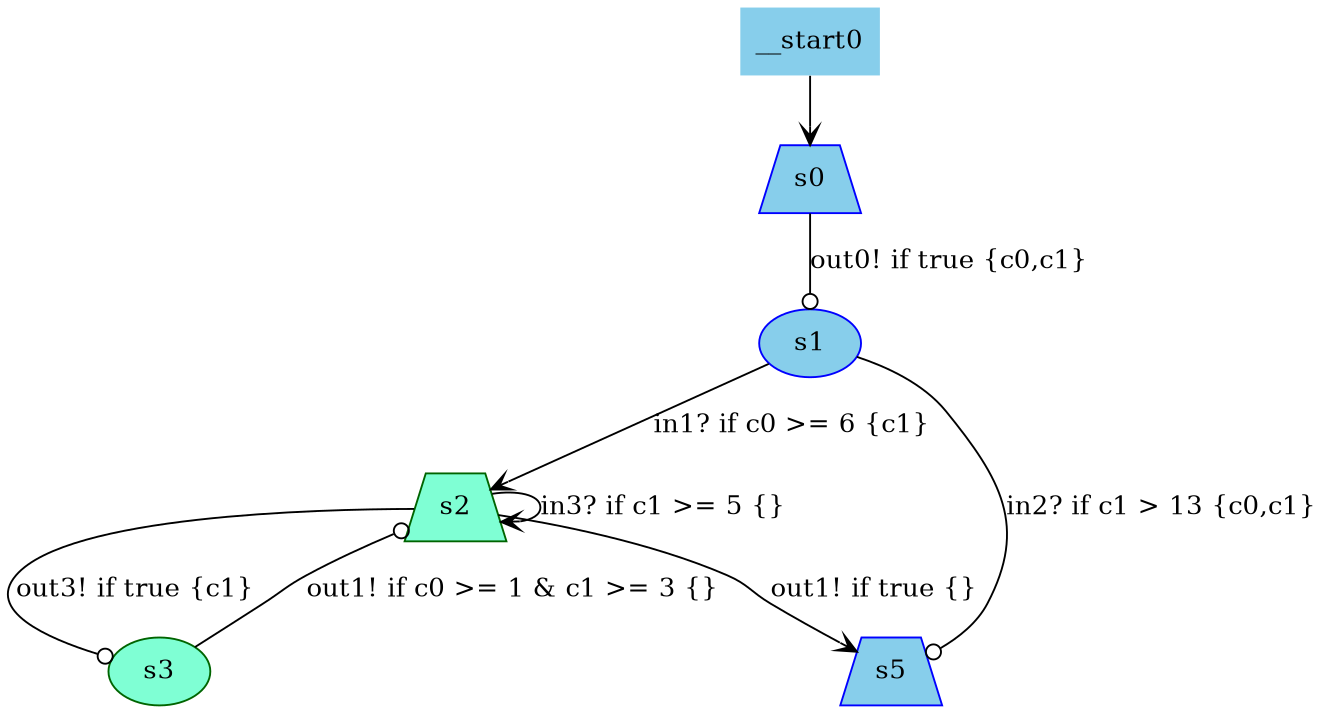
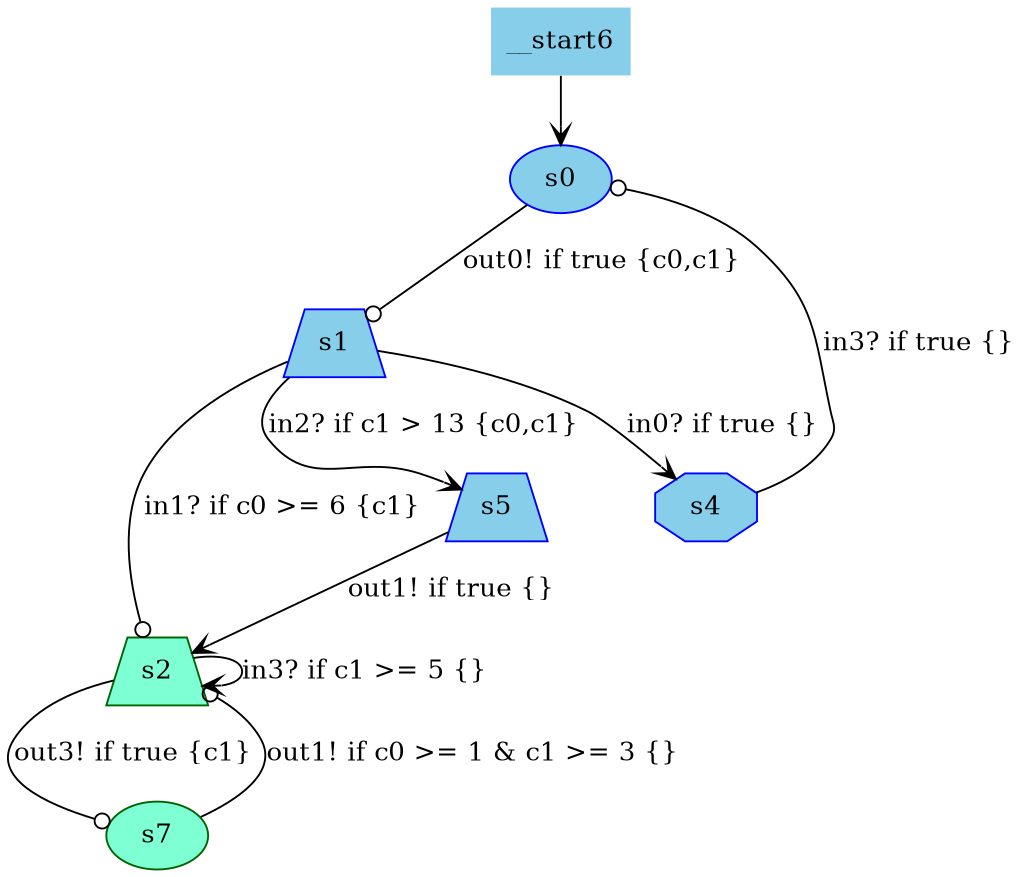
(810, 41) -> (561, 41)
(810, 179) -> (561, 179)
(810, 343) -> (335, 343)
(639, 423) -> (153, 459)
(994, 482) -> (316, 468)
none -> (706, 507)
(678, 557) -> (329, 589)
(159, 671) -> (157, 836)
